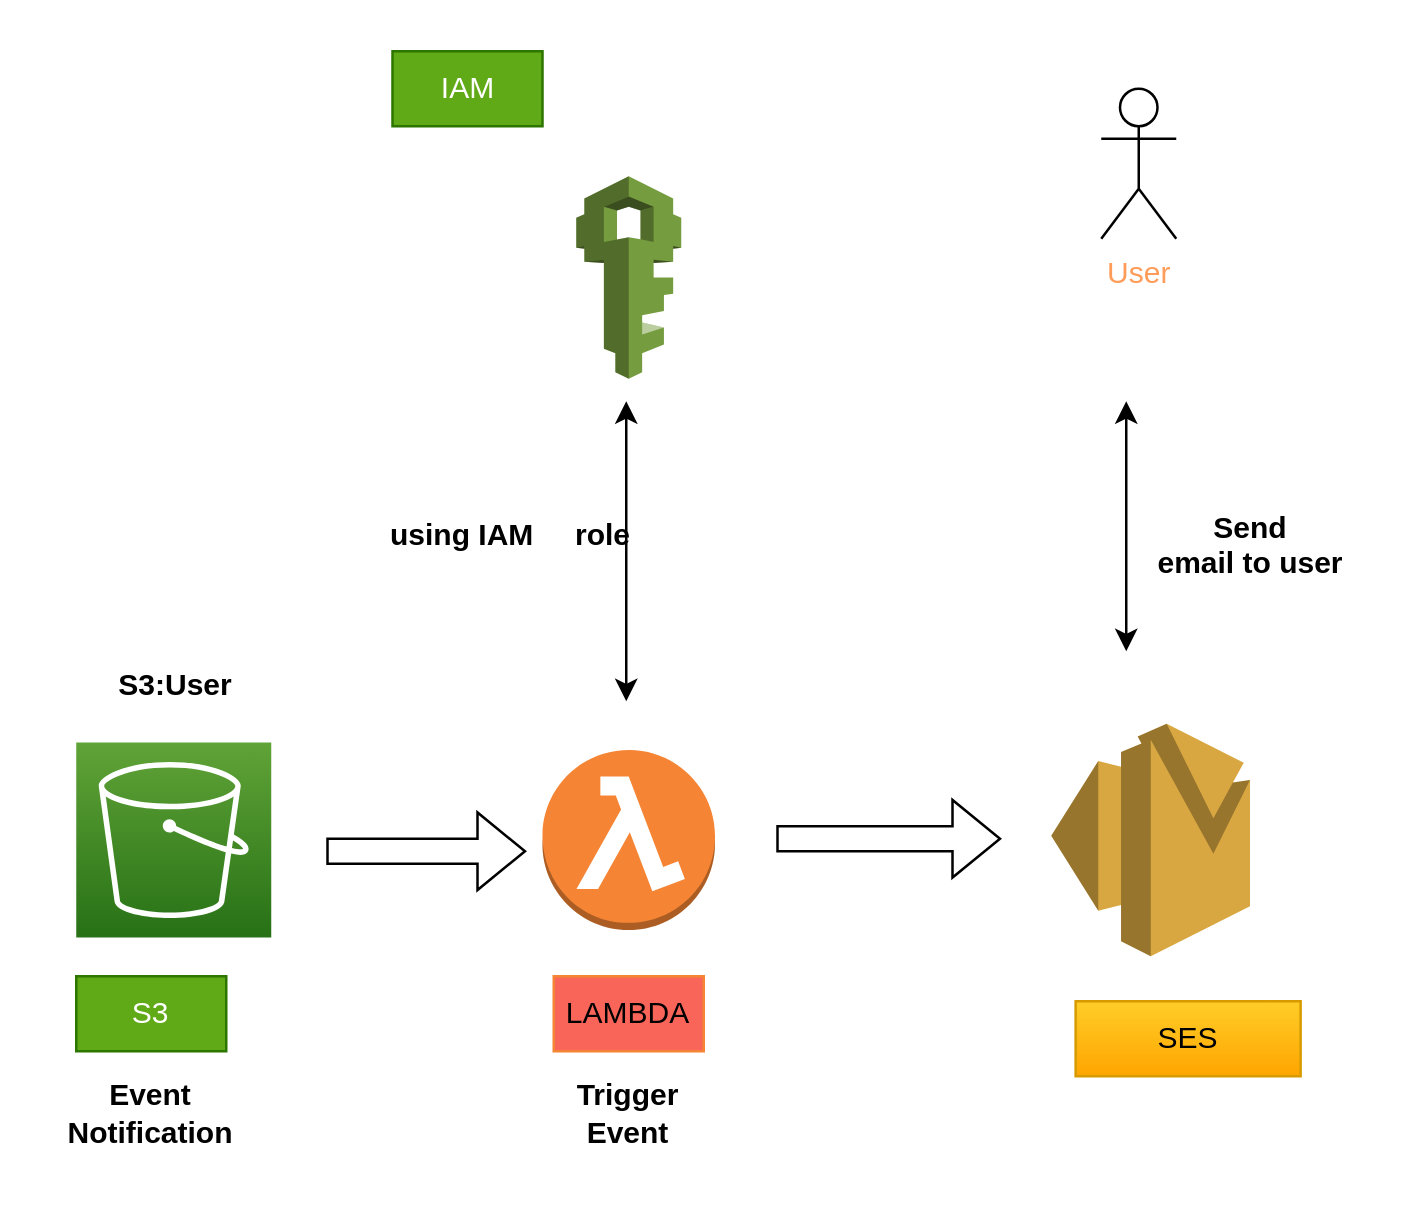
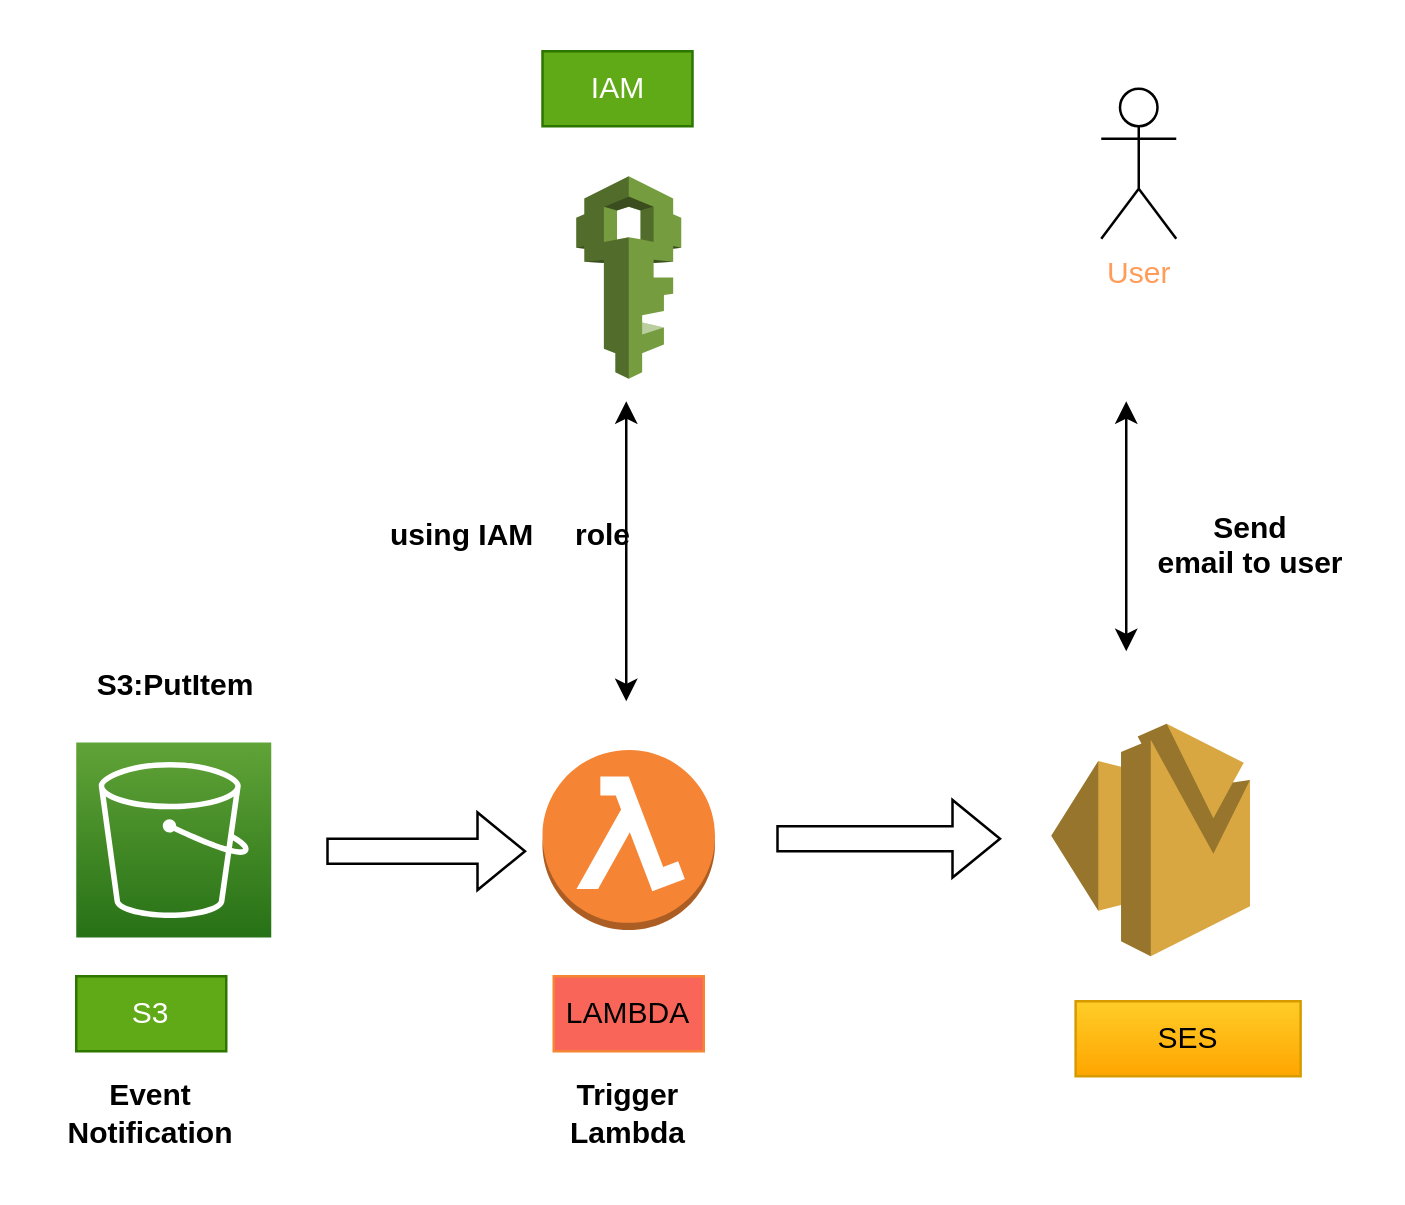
(468, 89) -> (618, 89)
(176, 686) -> (176, 686)
(629, 1114) -> (629, 1114)
